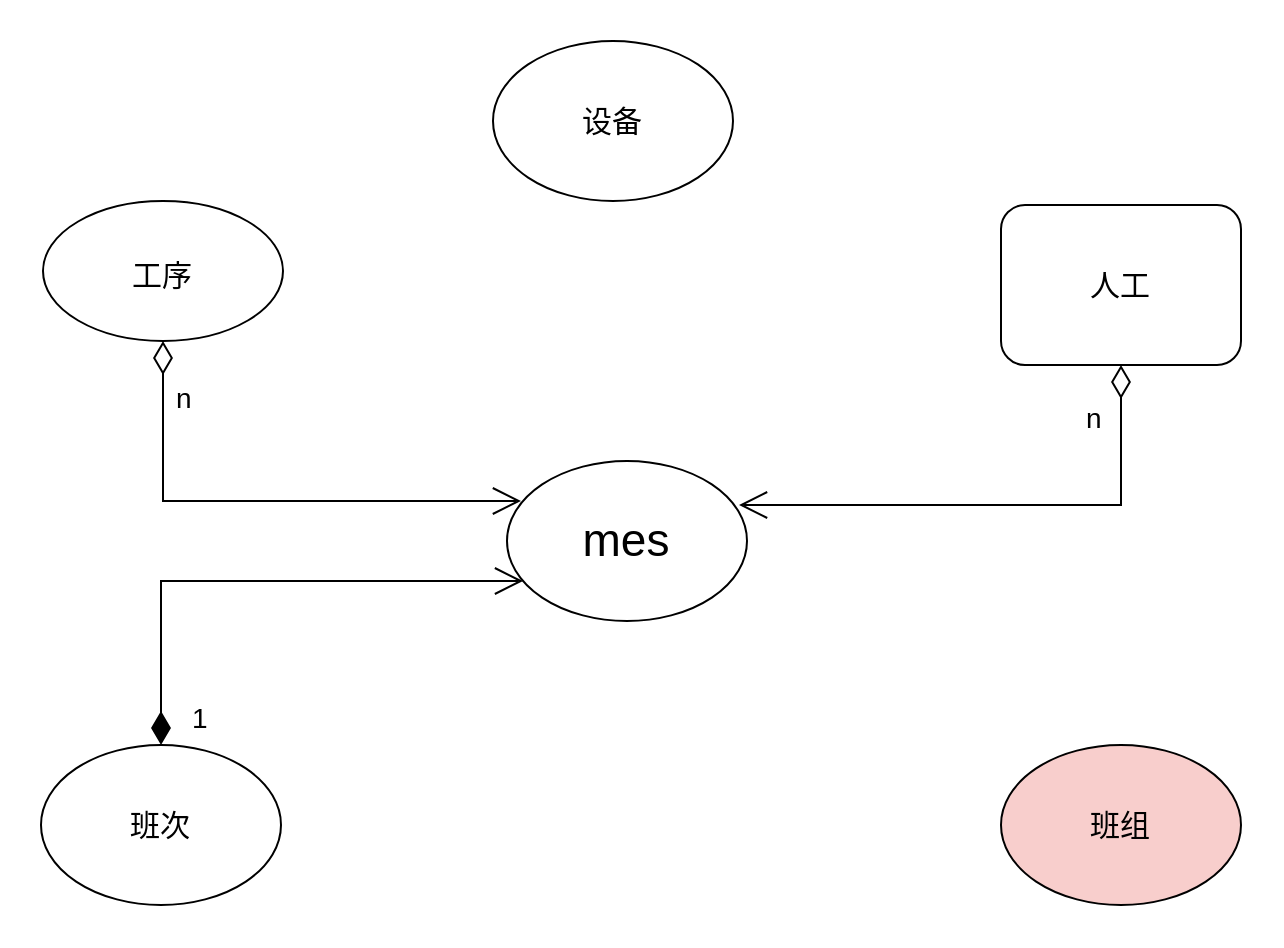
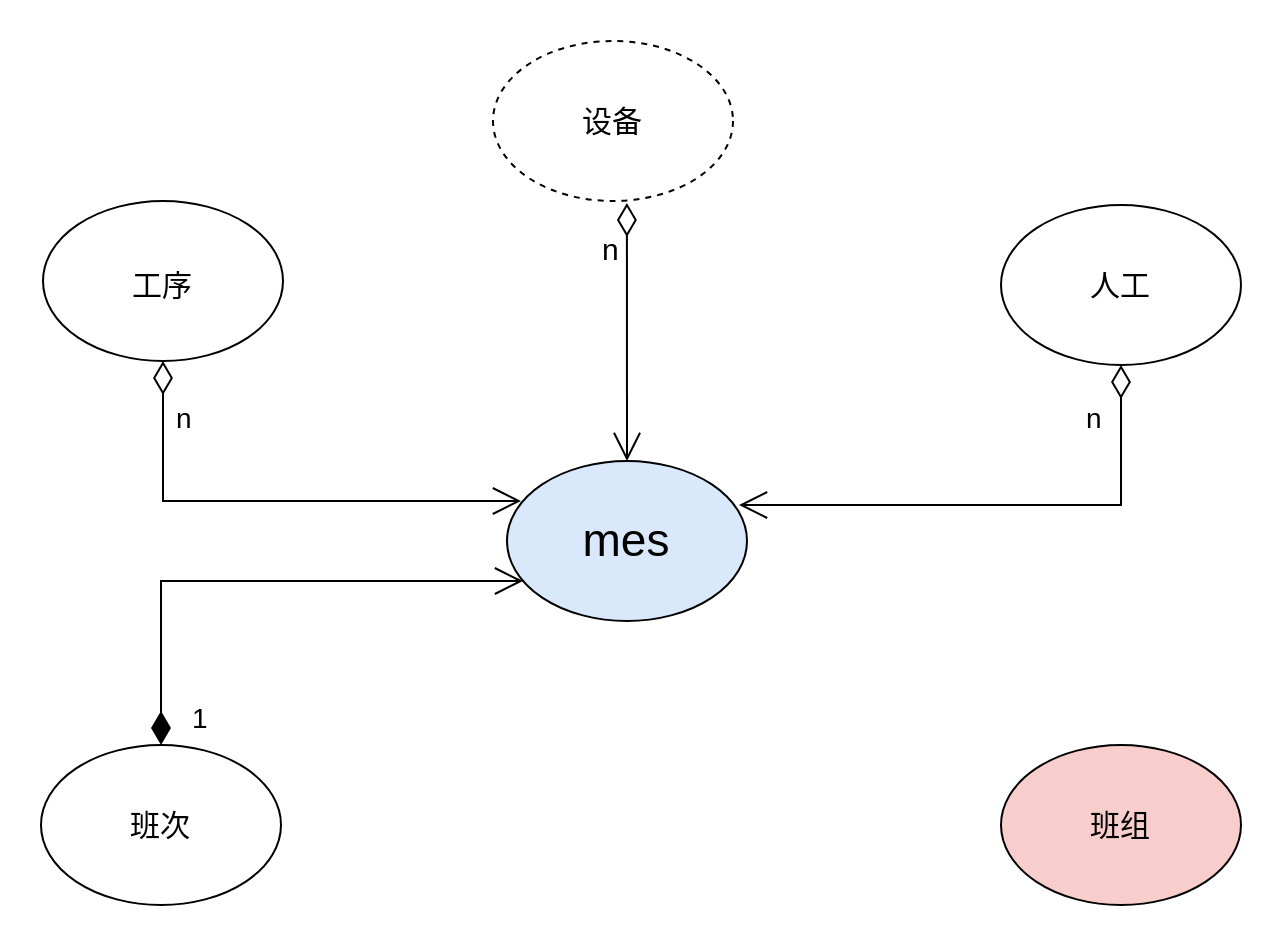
(613, 121) -> (613, 121)
(163, 271) -> (163, 281)
(1121, 285) -> (1121, 285)
none -> (627, 345)
(627, 541) -> (627, 541)
